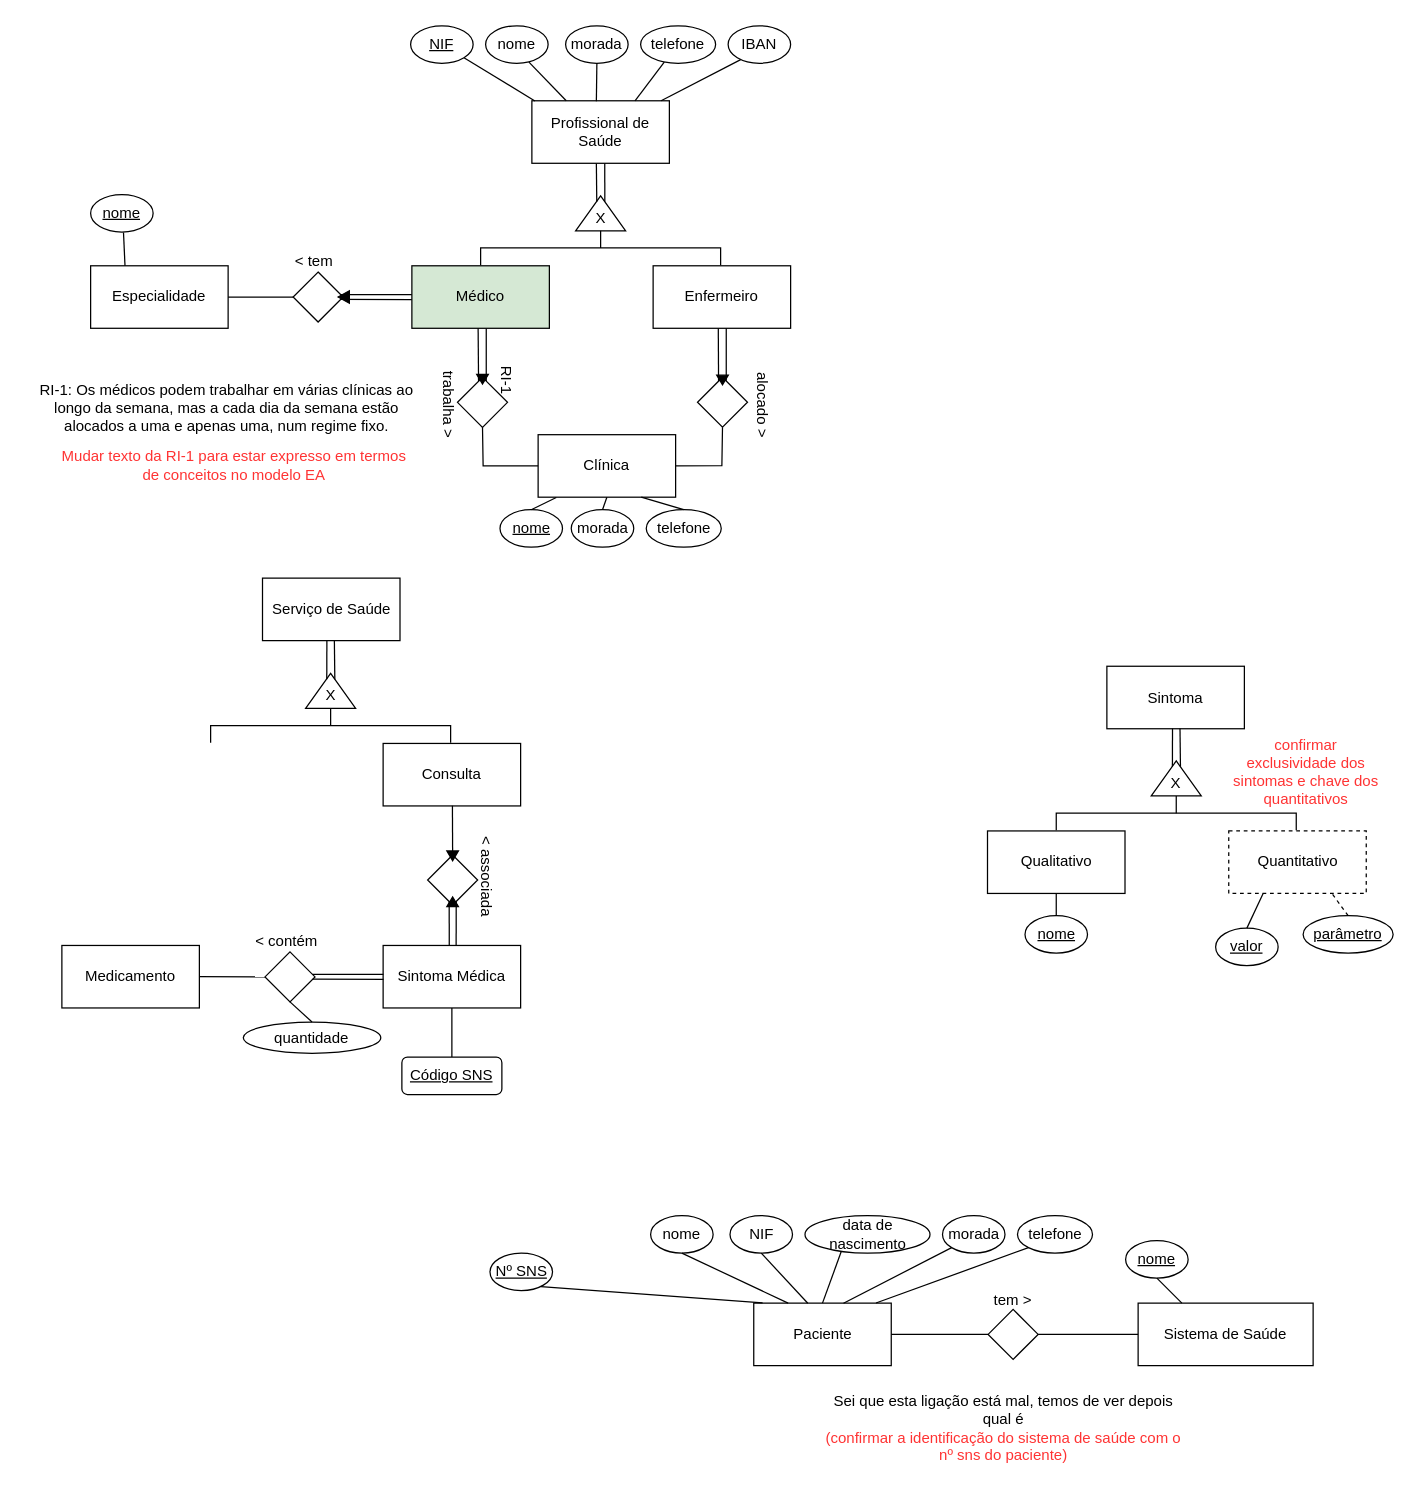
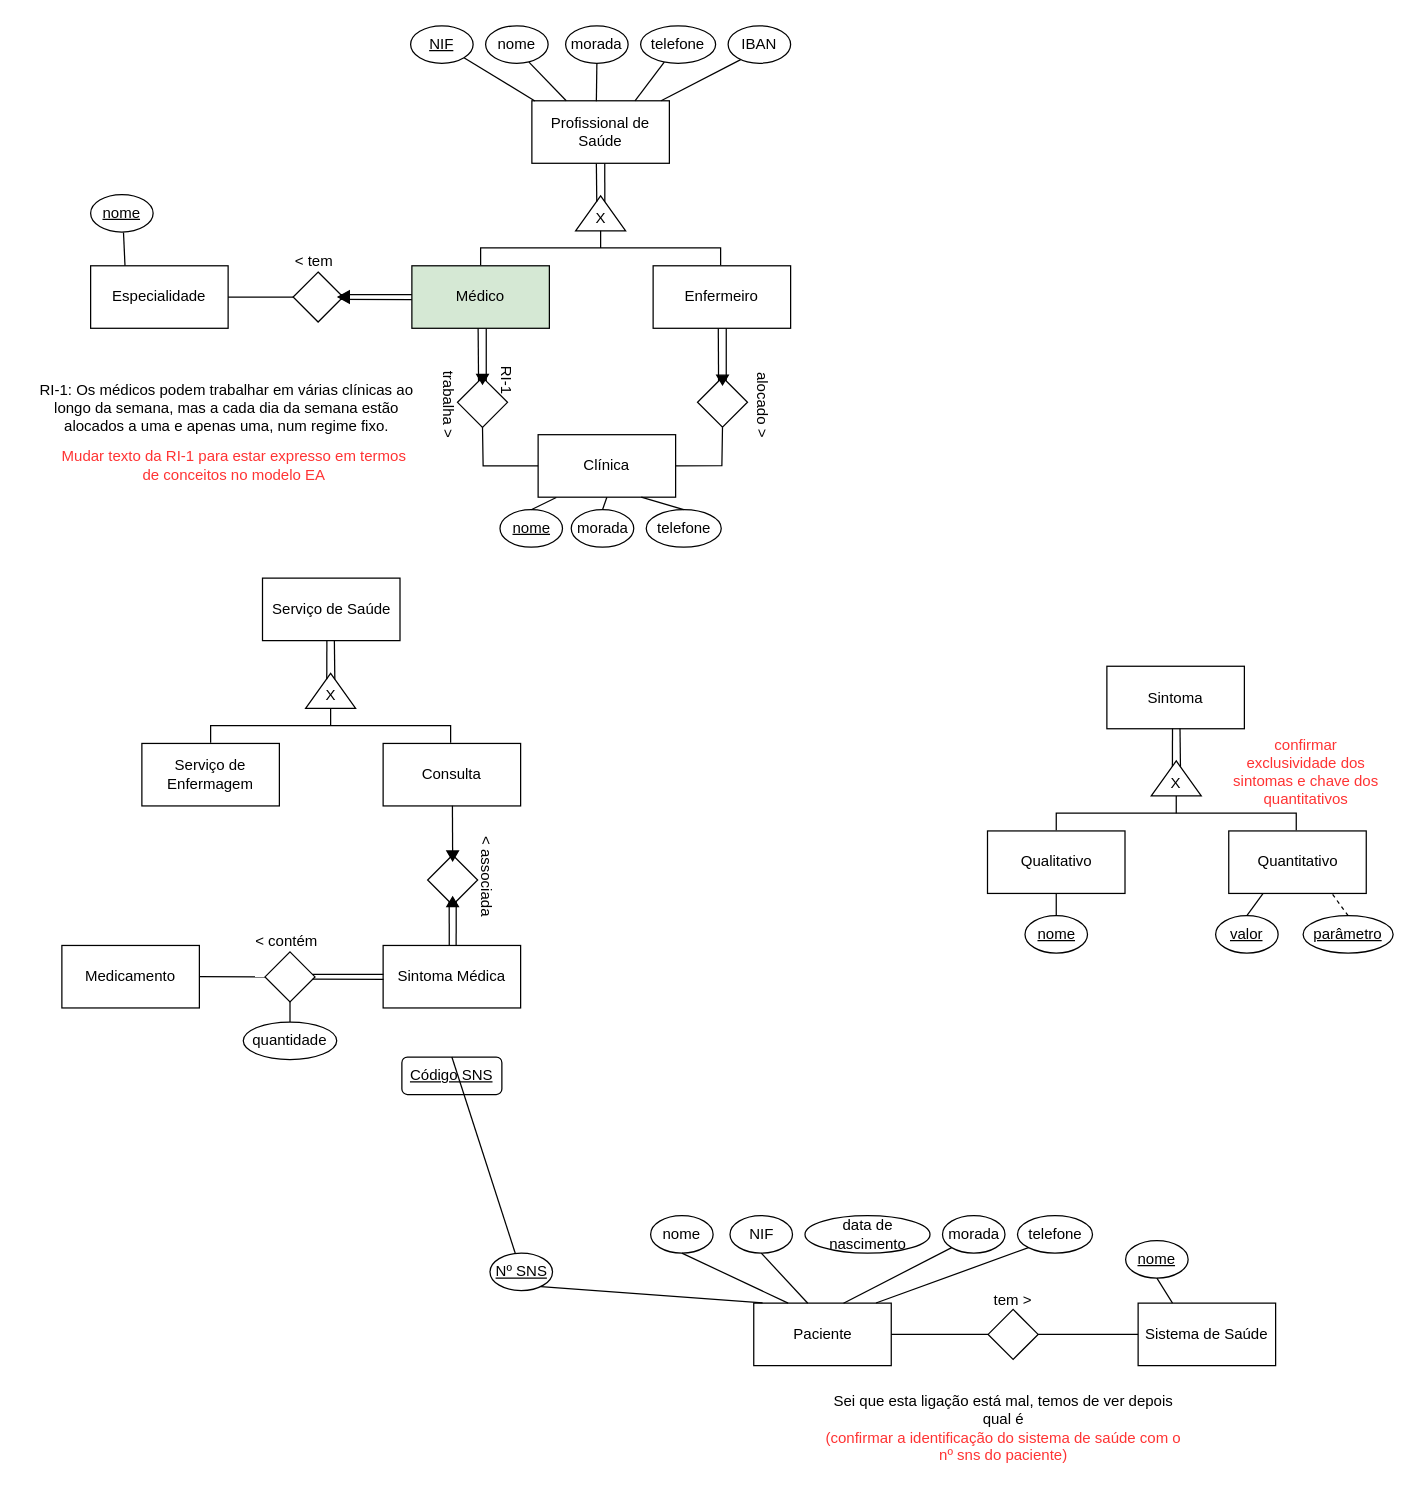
none -> (211, 775)
(1298, 862) -> (1298, 862)
(1247, 947) -> (1247, 934)
(452, 1033) -> (484, 1155)
(312, 1038) -> (290, 1041)
(832, 1277) -> none
(1226, 1334) -> (1207, 1334)
